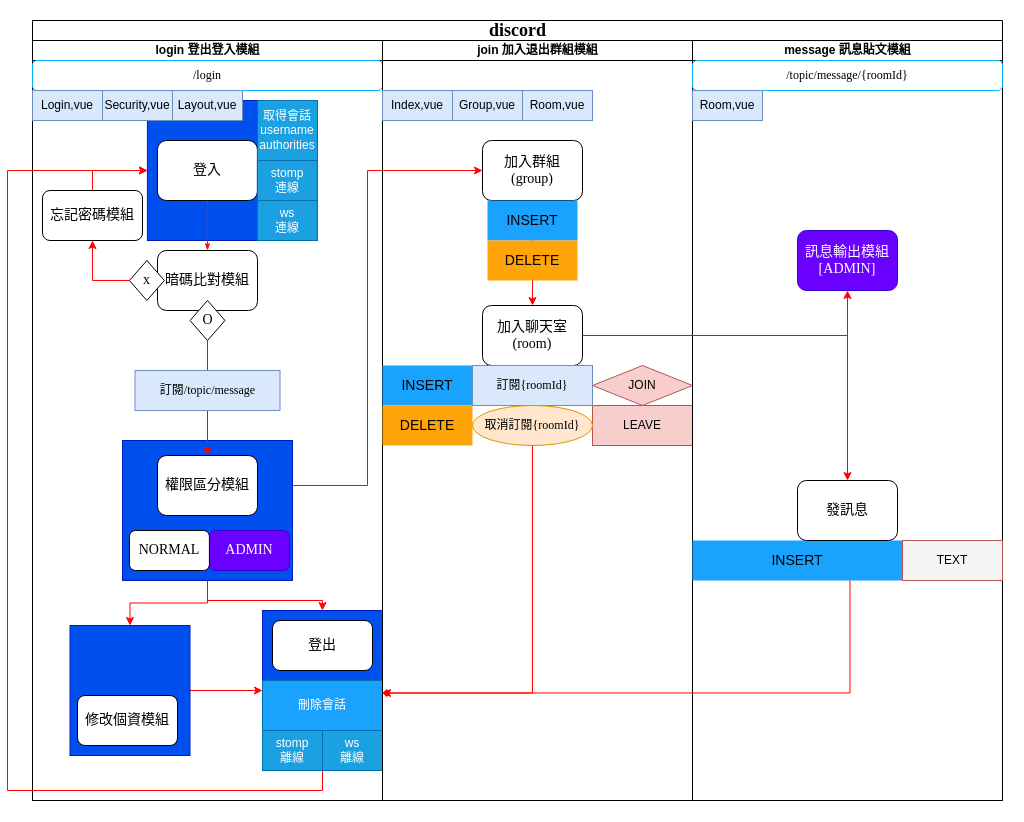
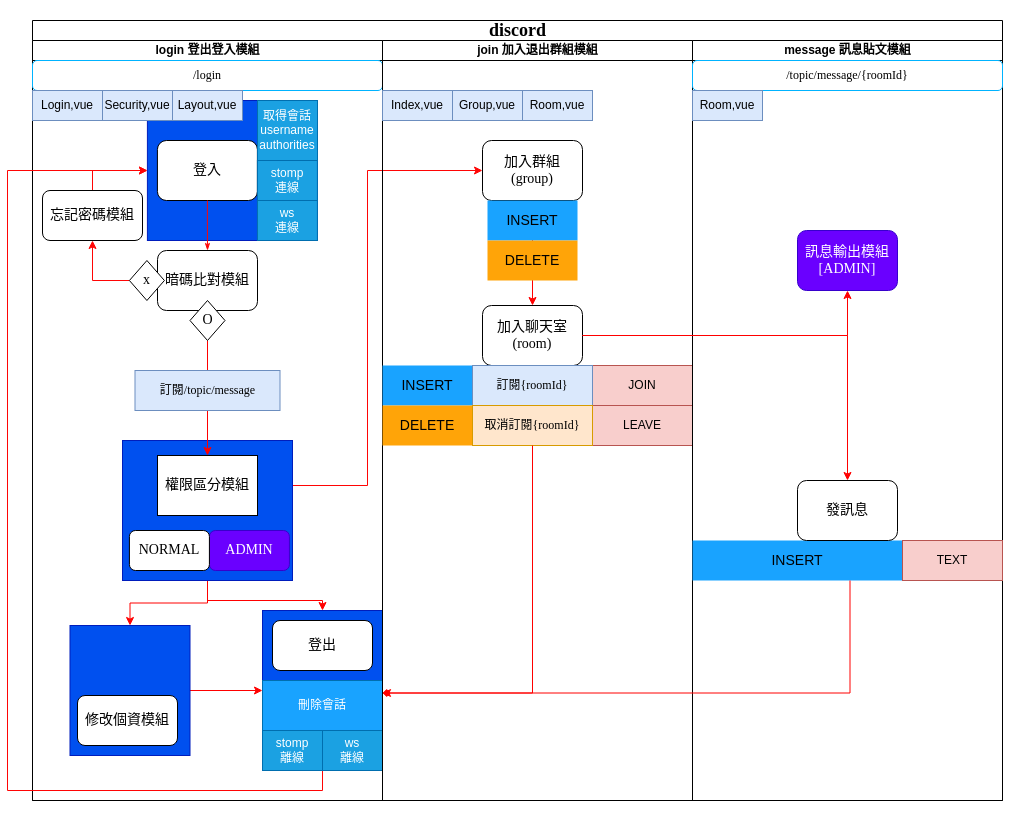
(643, 386) -> (643, 386)
(533, 426) -> (533, 426)
(208, 486) -> (208, 486)
(953, 561) -> (953, 561)
